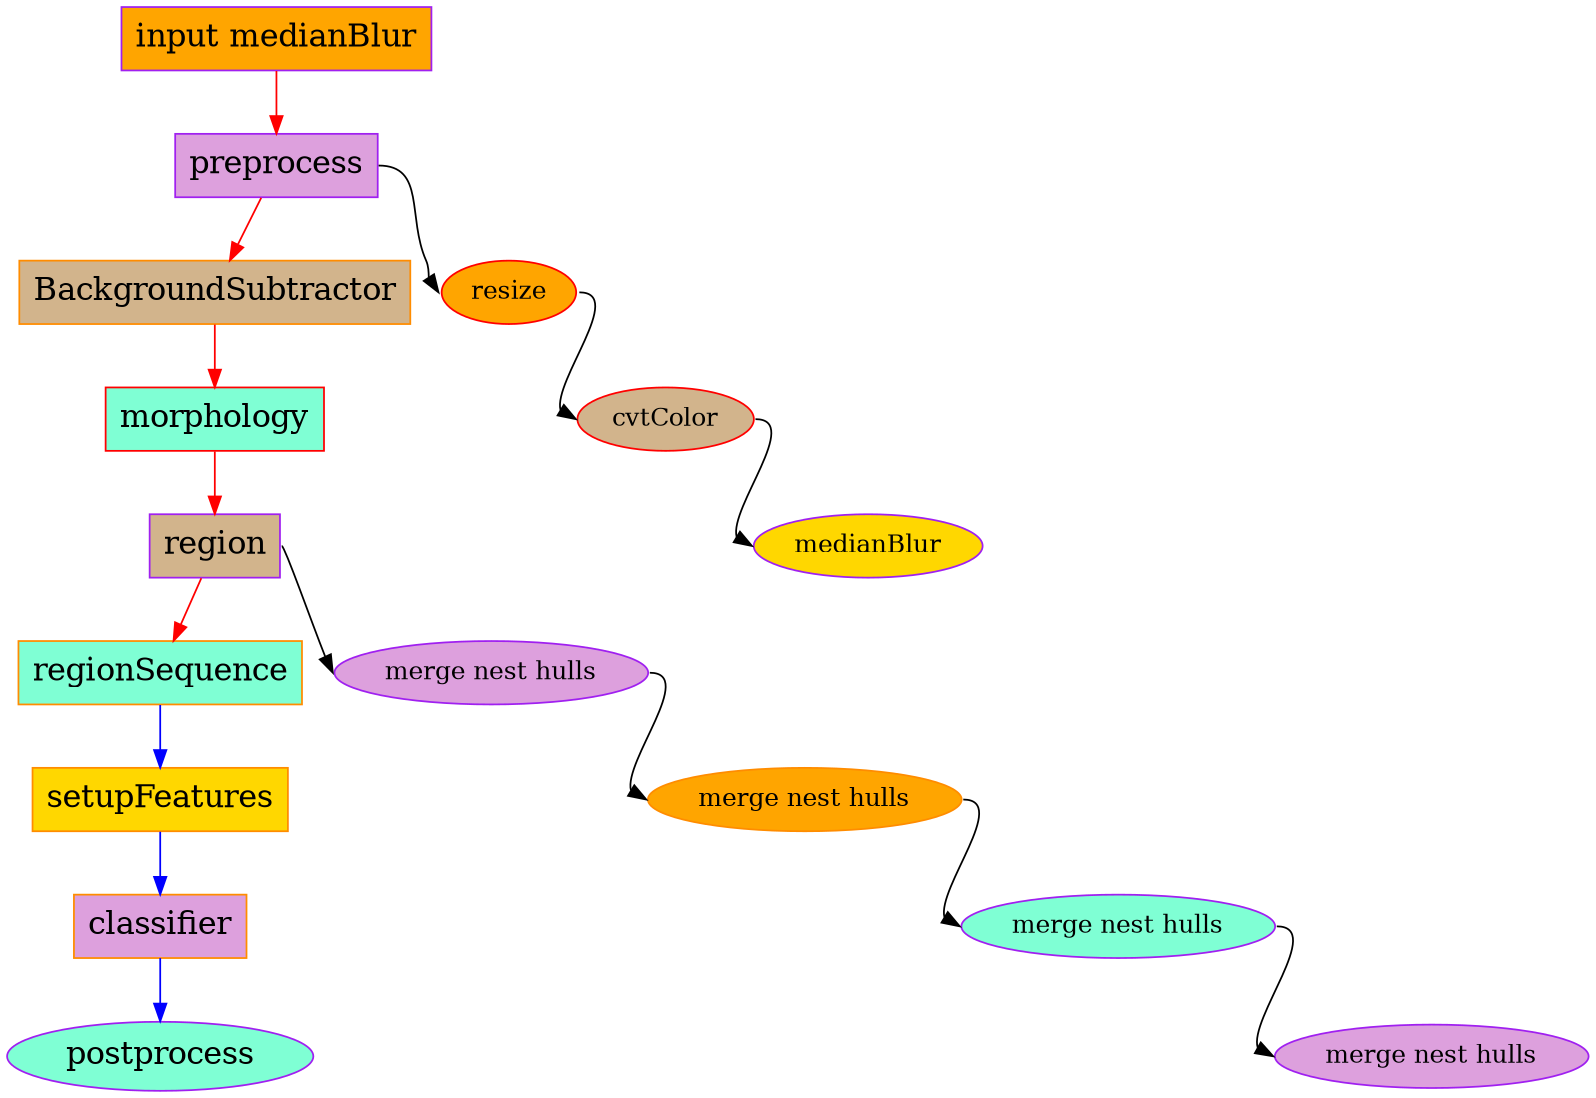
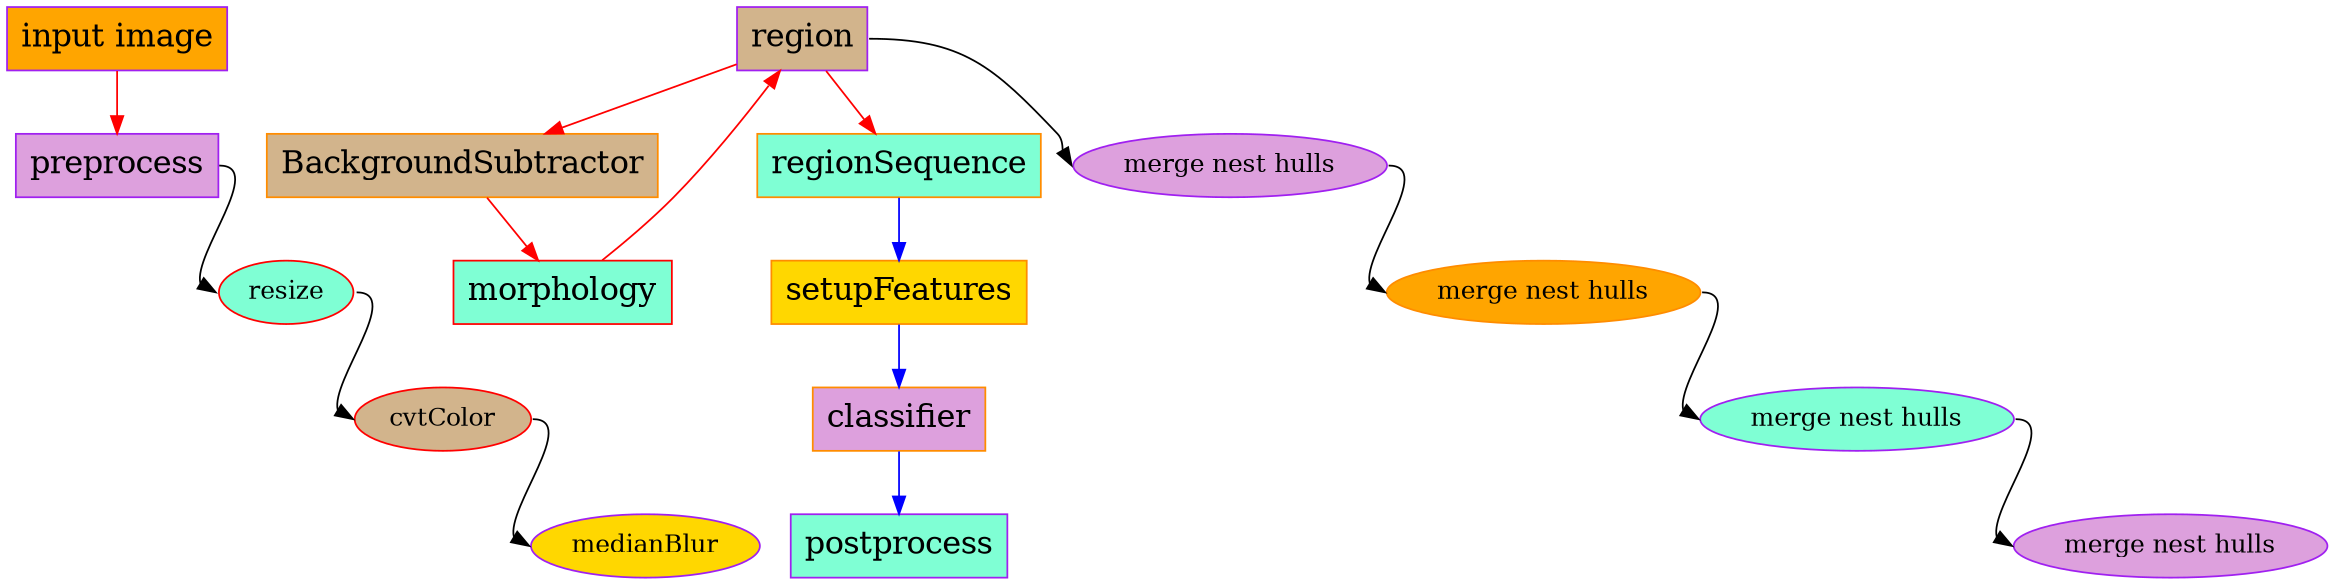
(276, 39) -> (117, 39)
(250, 221) -> (649, 96)
(509, 292) -> (286, 292)
(160, 1056) -> (899, 546)
